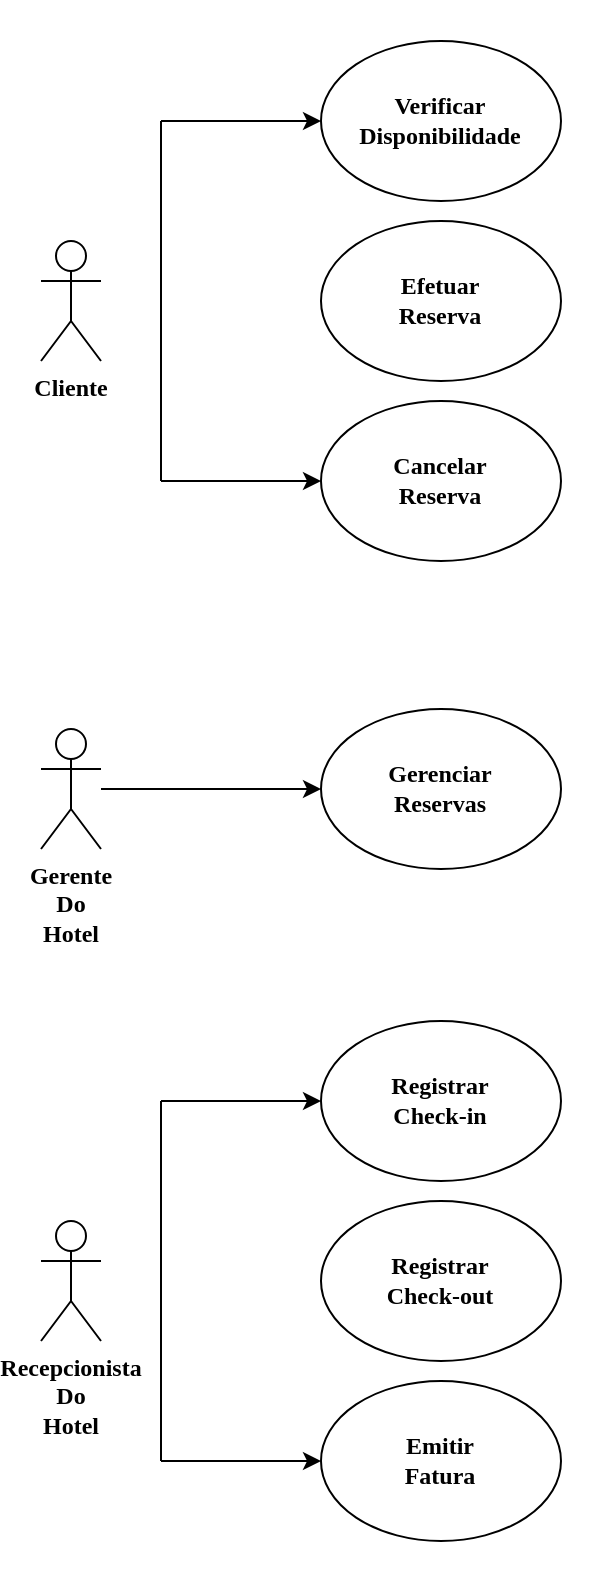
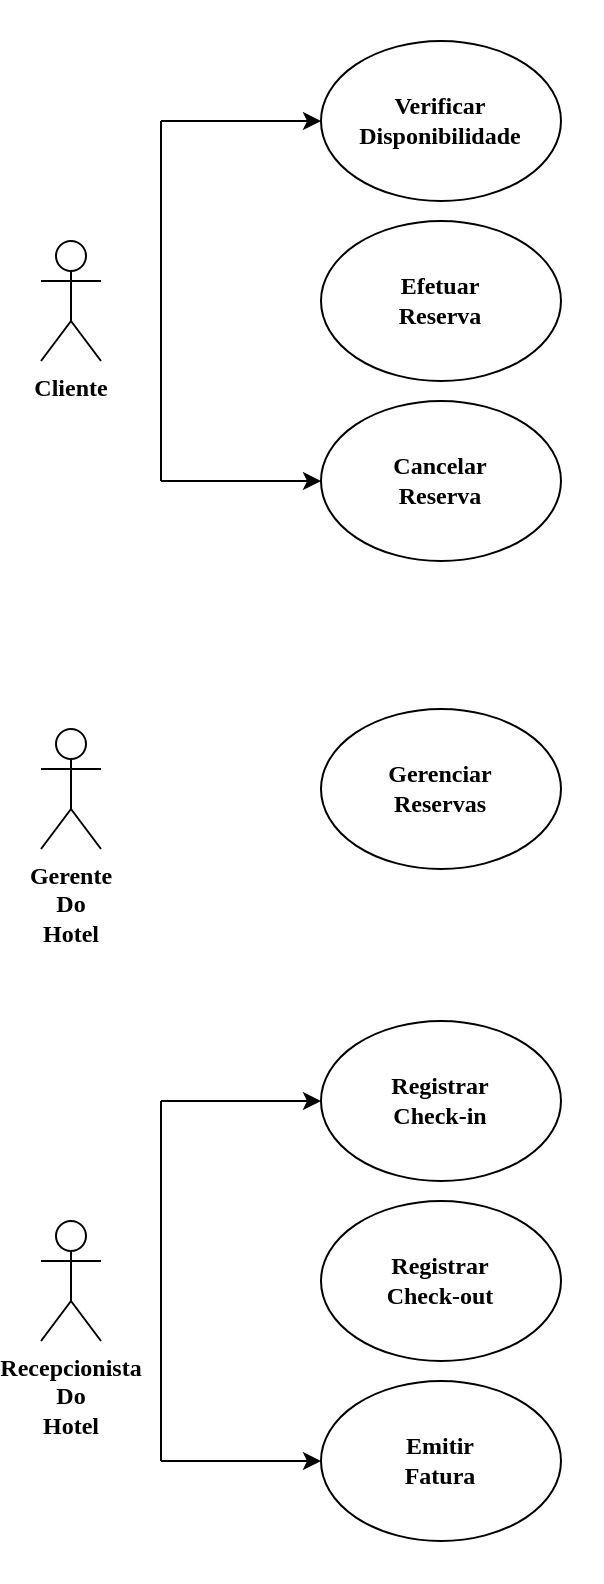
(204, 789) -> none
